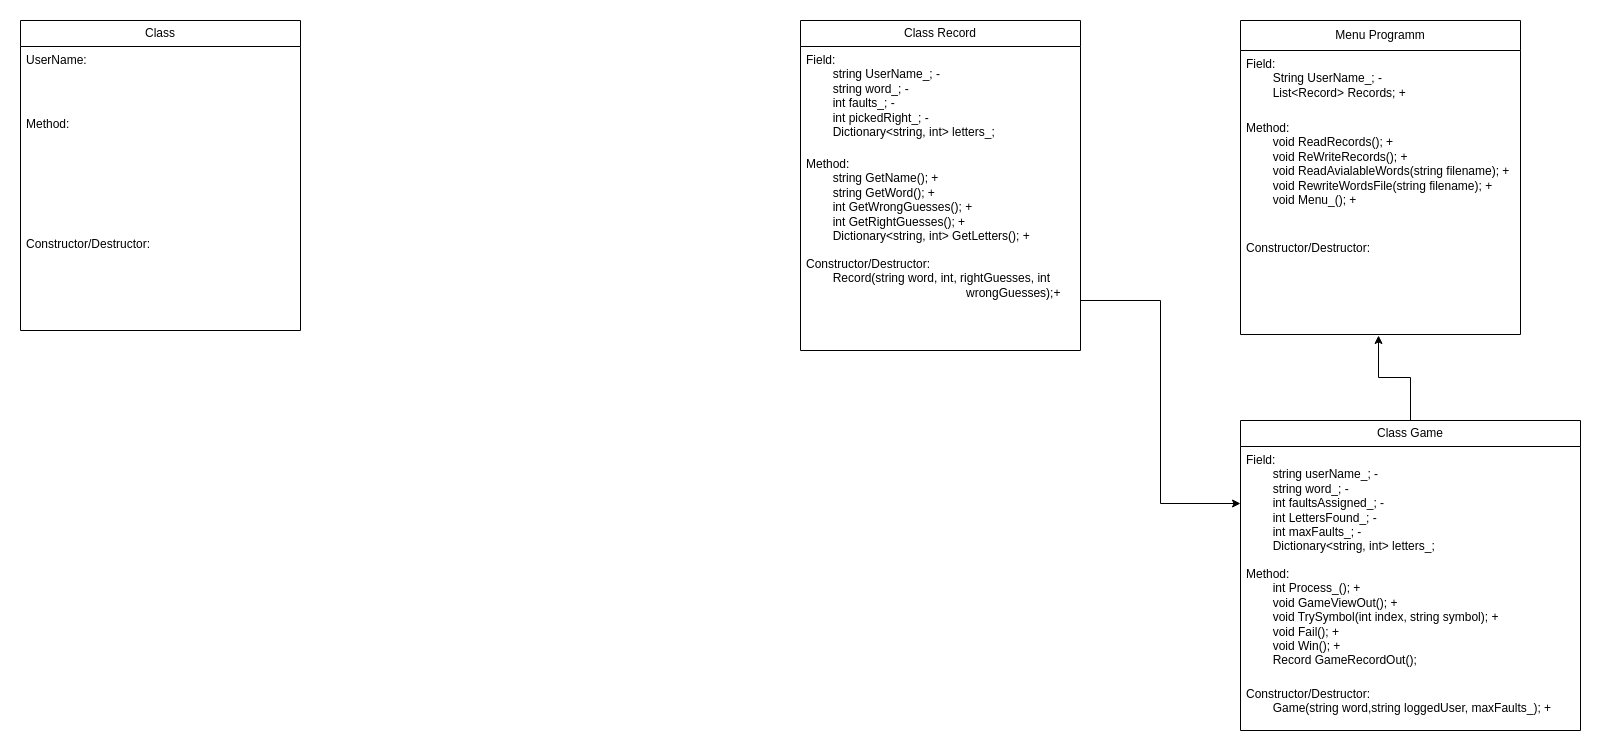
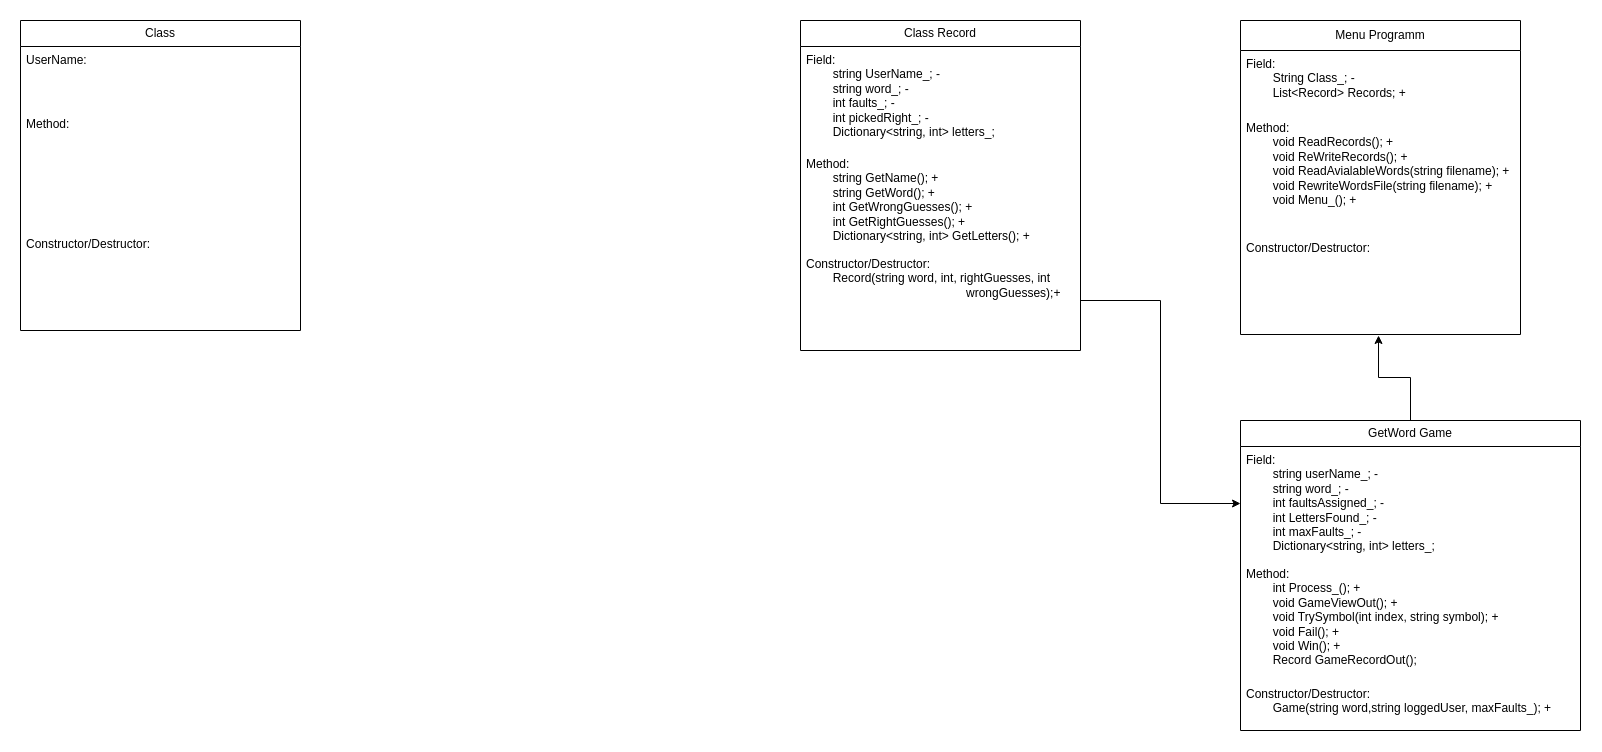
(1318, 79) -> (1318, 79)
(1411, 434) -> (1411, 434)
